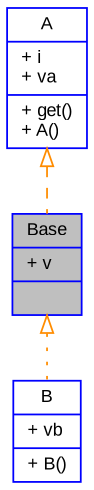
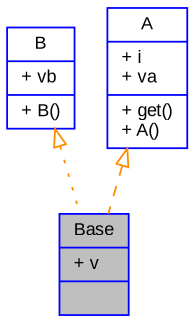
(47, 357) -> (70, 180)
